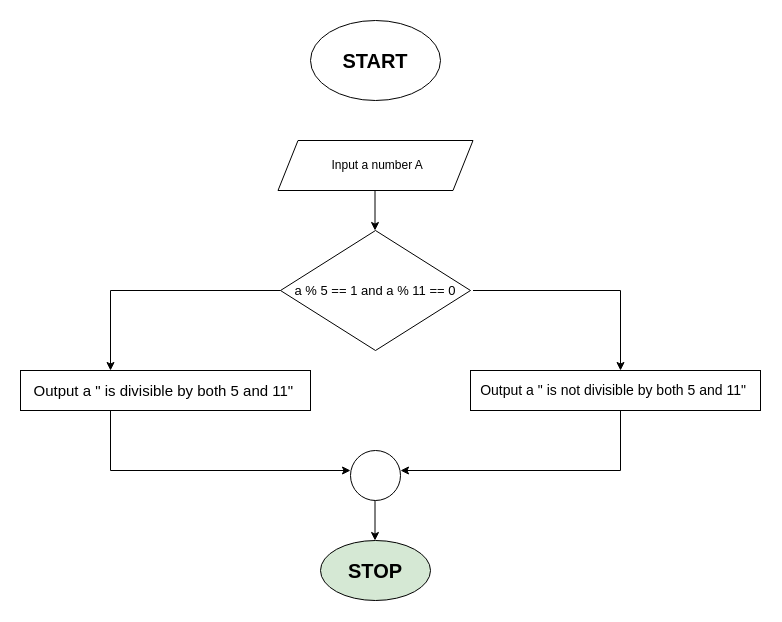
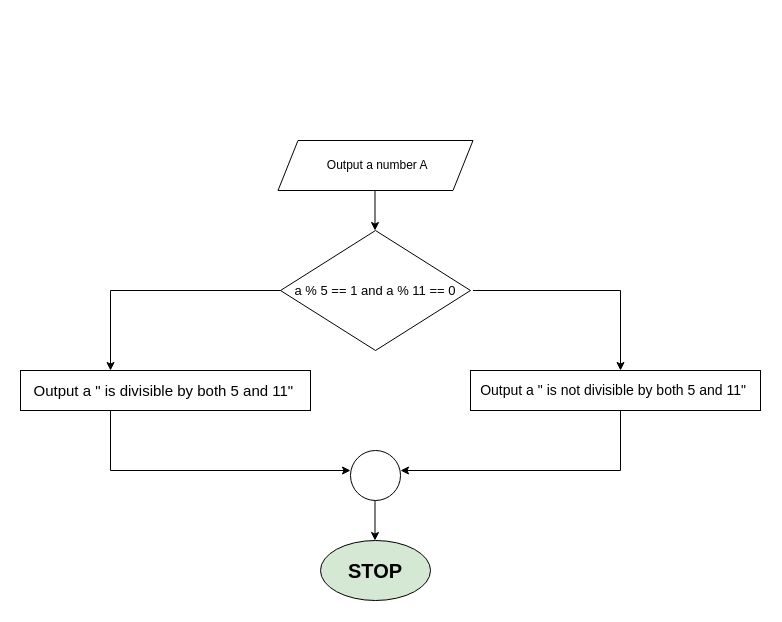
(376, 61) -> none
(376, 166) -> (376, 166)
